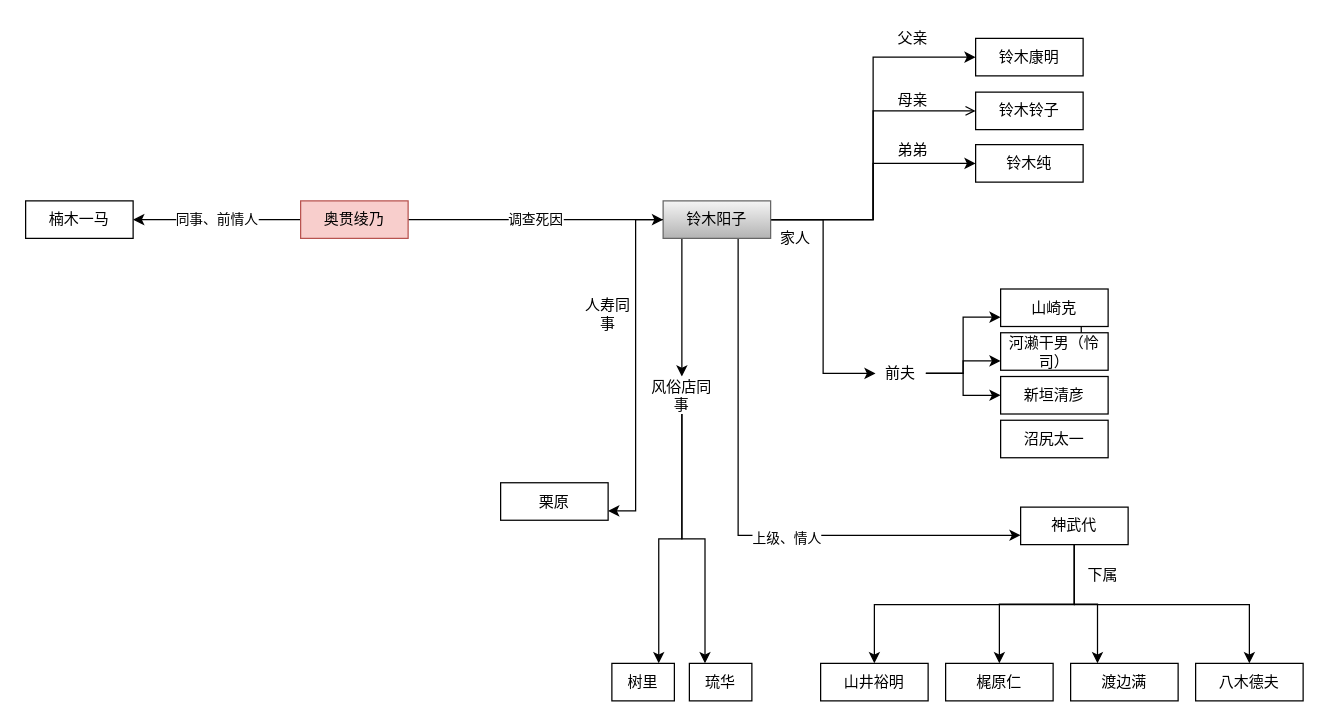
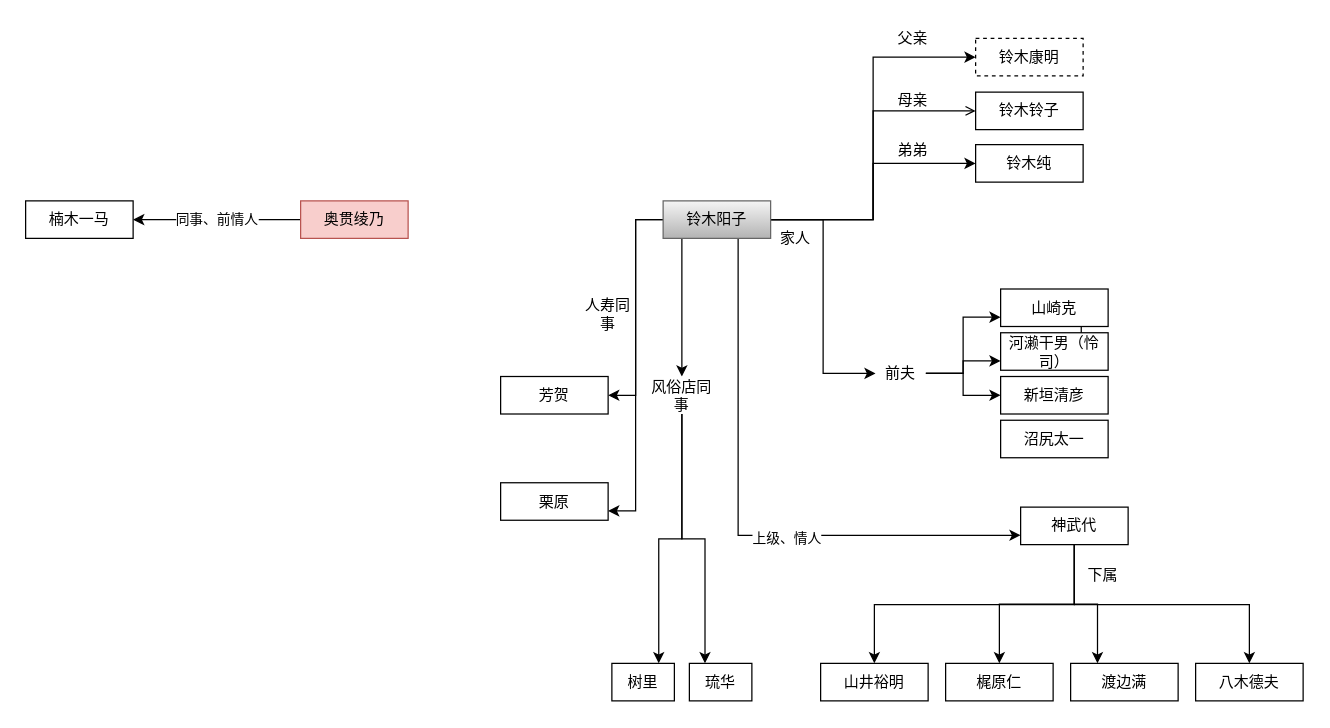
(1029, 57) -> (1029, 57)
(520, 219) -> none
none -> (554, 395)
none -> (624, 395)
